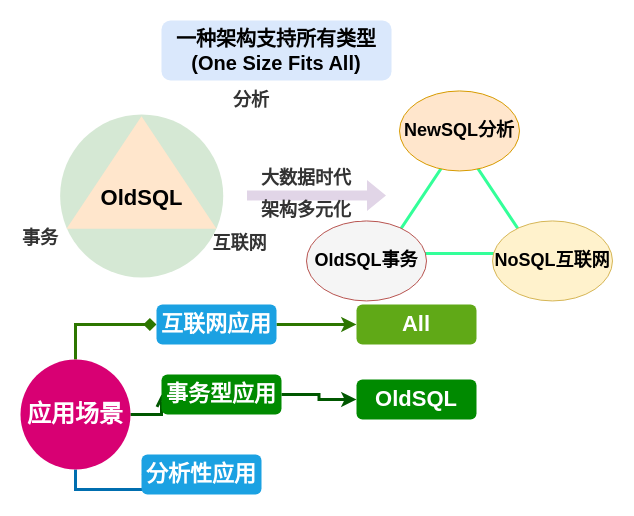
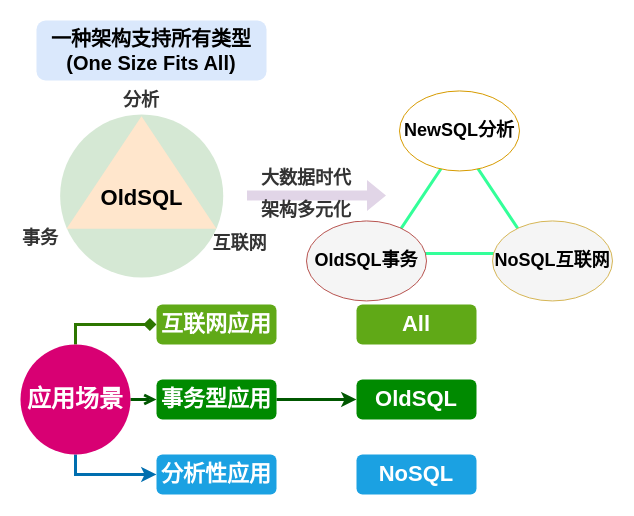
(277, 51) -> (152, 51)
(252, 101) -> (142, 101)
(460, 131) -> (460, 131)
(553, 261) -> (553, 261)
(217, 325) -> (217, 325)
(311, 325) -> none
(222, 395) -> (217, 400)
(76, 415) -> (76, 400)
(202, 475) -> (217, 475)
none -> (417, 475)
